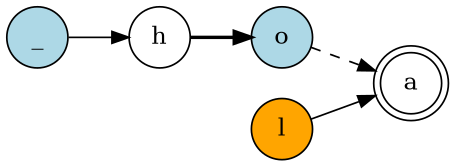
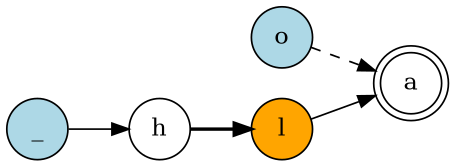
(212, 37) -> (212, 129)
